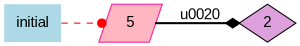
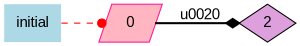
(131, 23) -> (131, 23)
